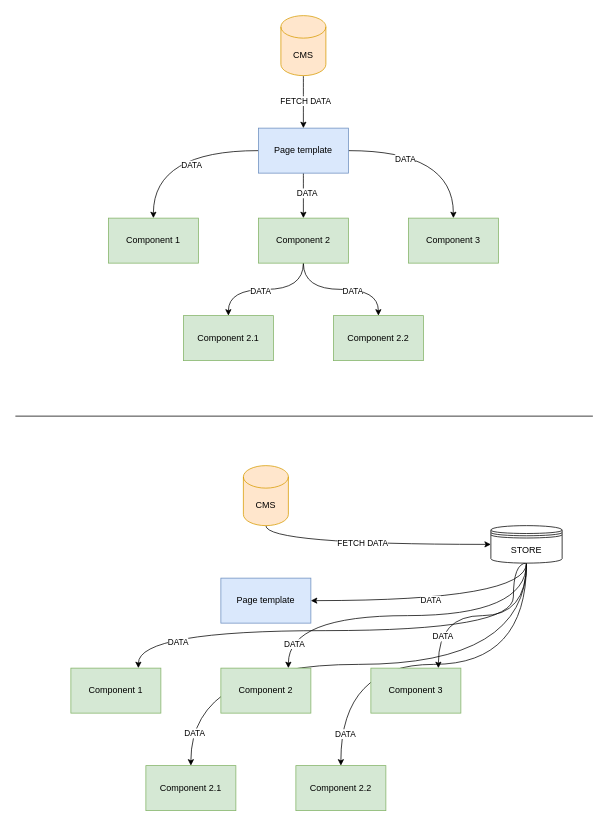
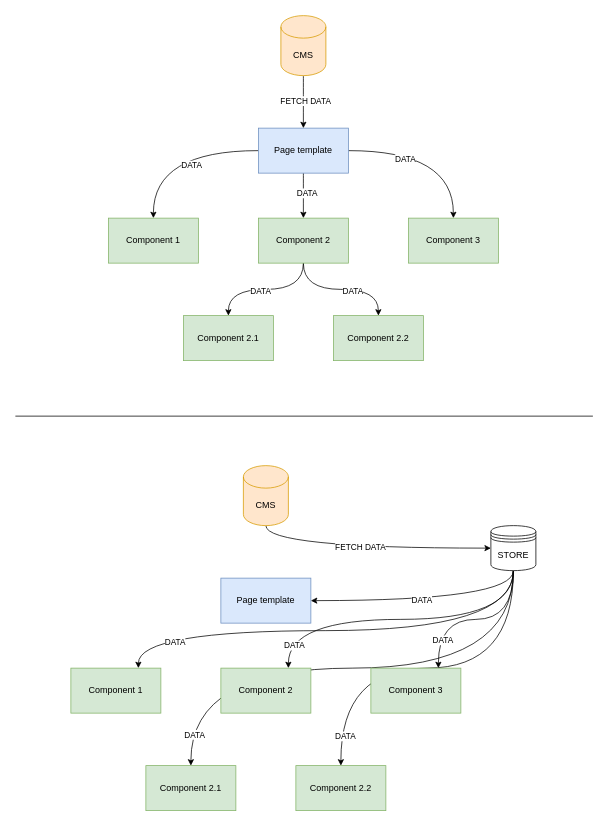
(527, 544) -> (513, 548)
